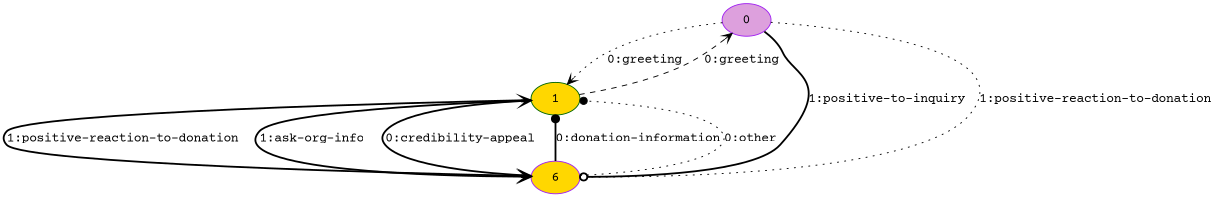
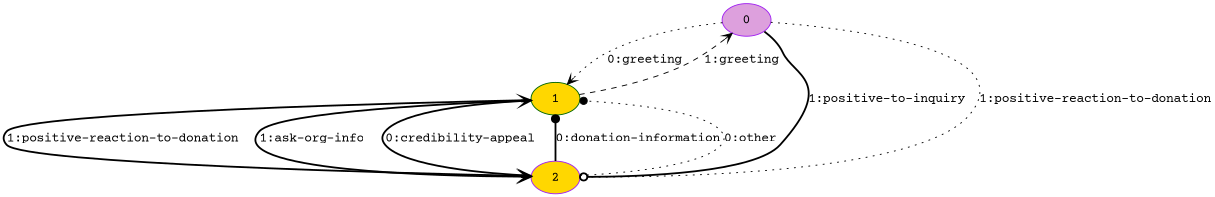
(742, 59) -> (742, 59)
(555, 177) -> (555, 177)
